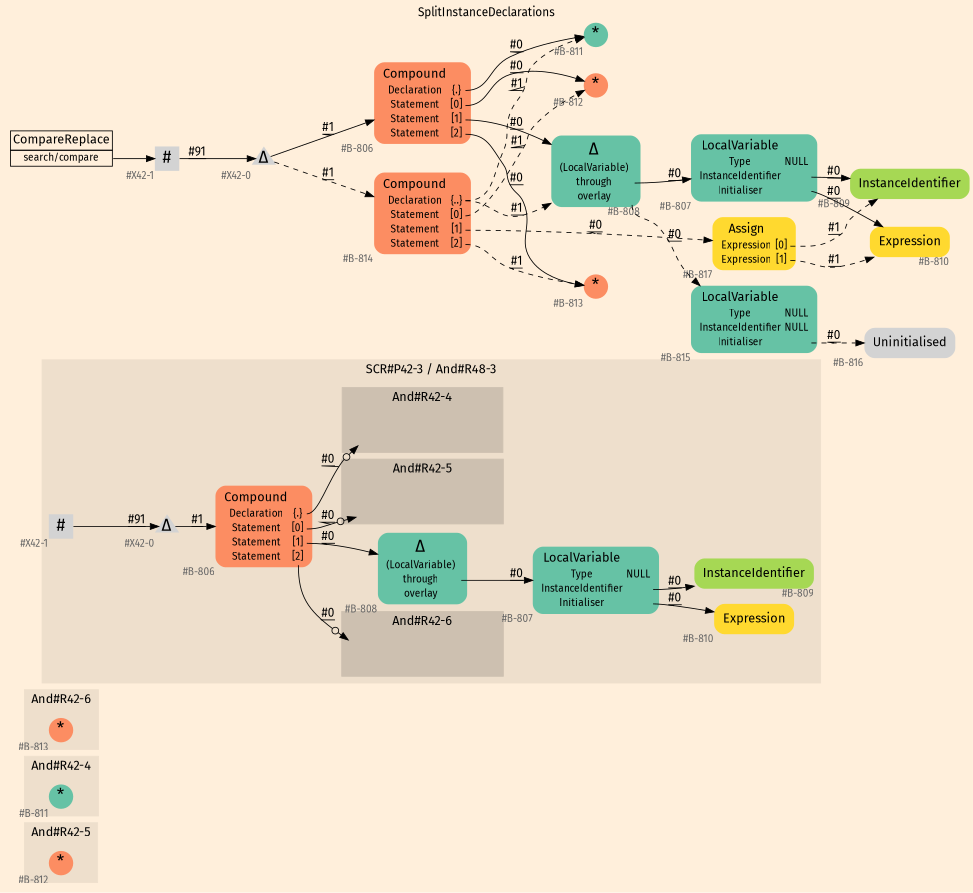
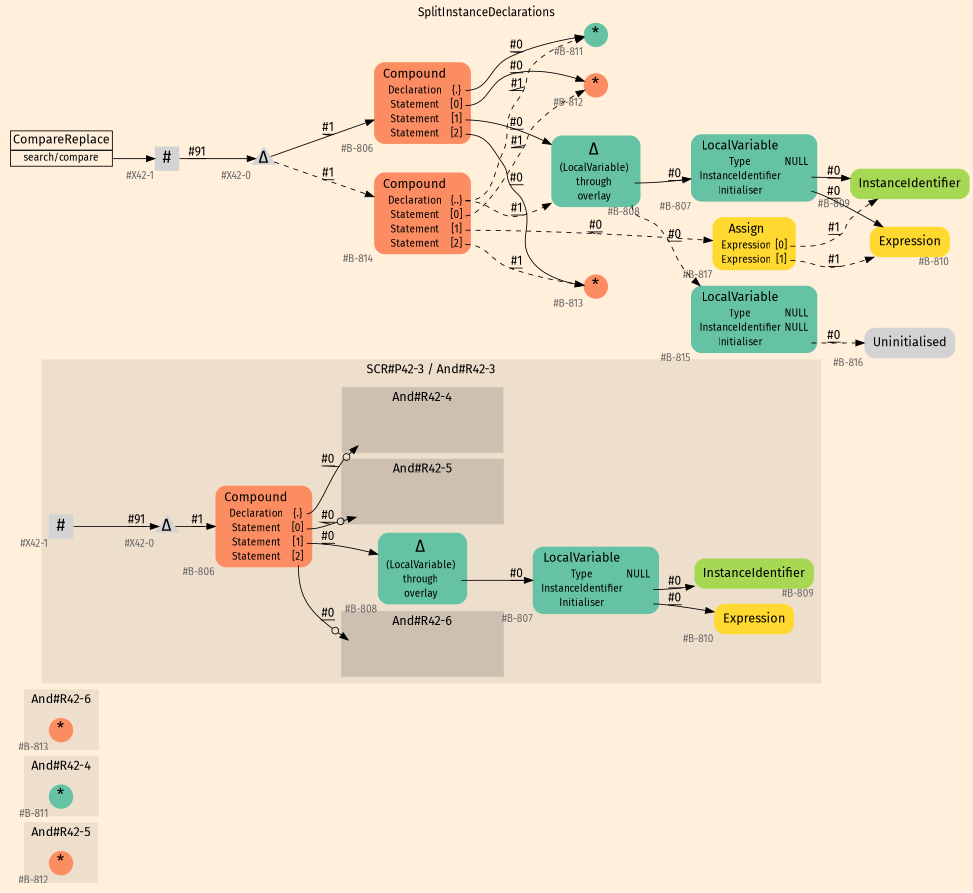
(431, 370) -> (431, 370)
